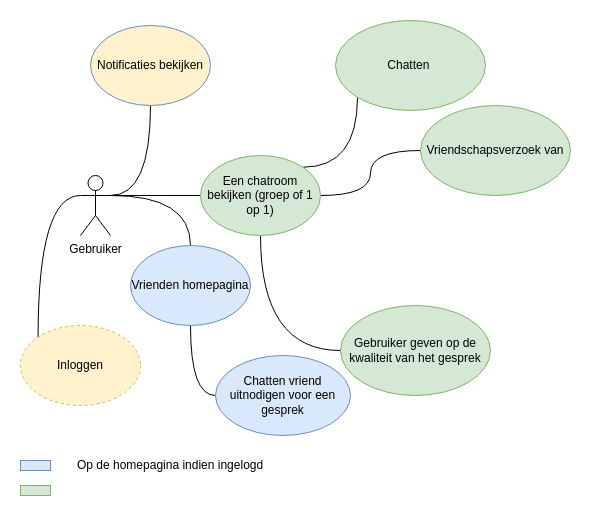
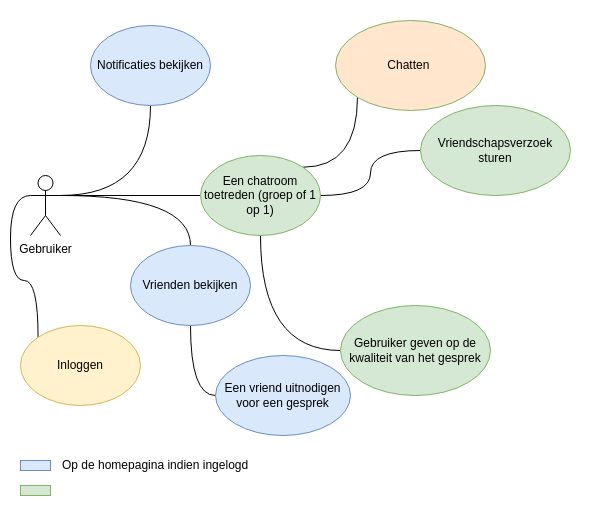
(151, 66) -> (151, 66)
(411, 66) -> (411, 66)
(496, 151) -> (496, 151)
(261, 196) -> (261, 196)
(96, 206) -> (46, 206)
(191, 286) -> (191, 286)
(81, 366) -> (81, 366)
(283, 396) -> (283, 396)
(203, 466) -> (188, 466)
